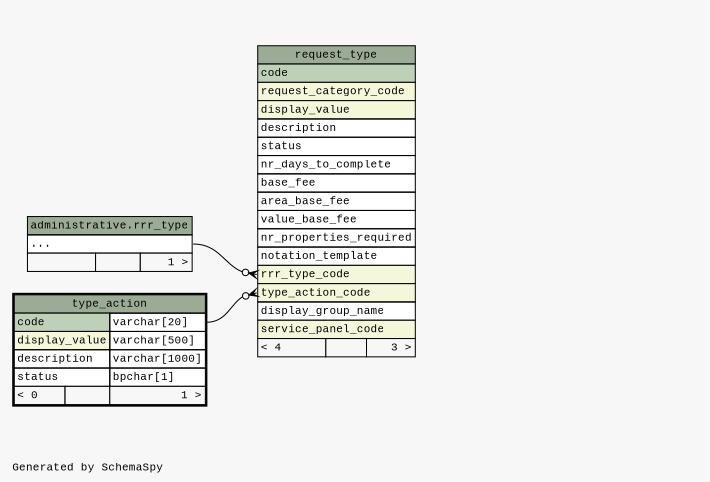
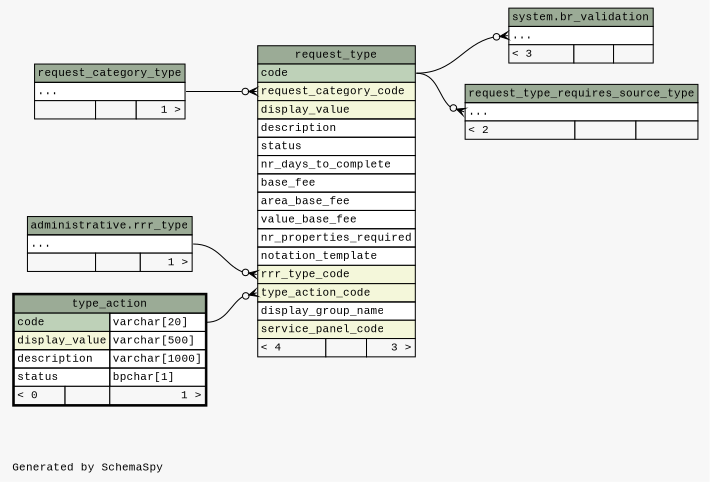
none -> (581, 36)
none -> (110, 92)
none -> (581, 112)
